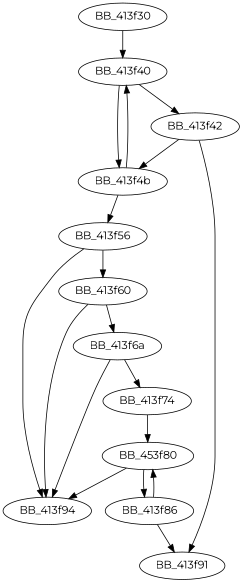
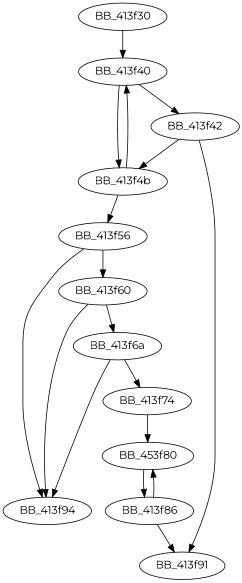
(101, 482) -> none
